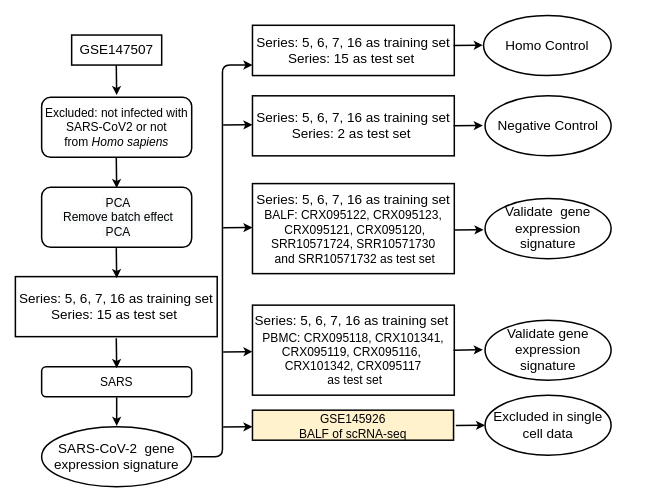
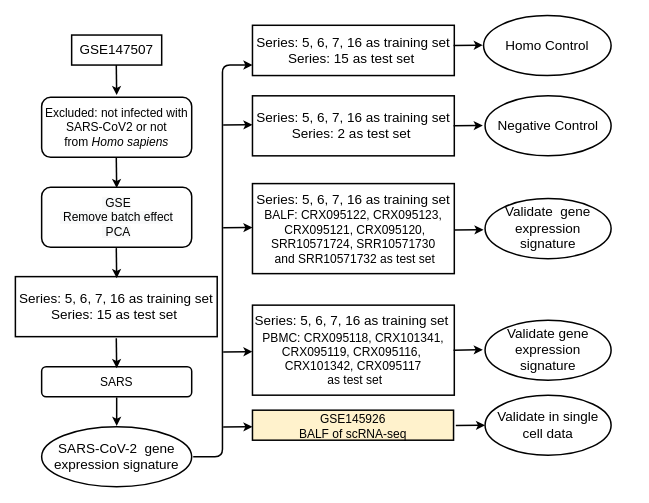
(117, 217) -> (117, 217)
(548, 425) -> (548, 425)
